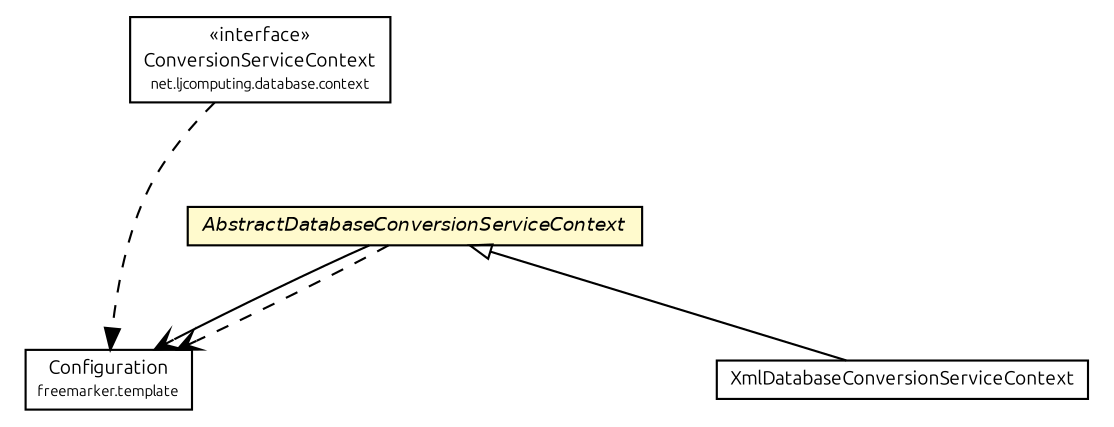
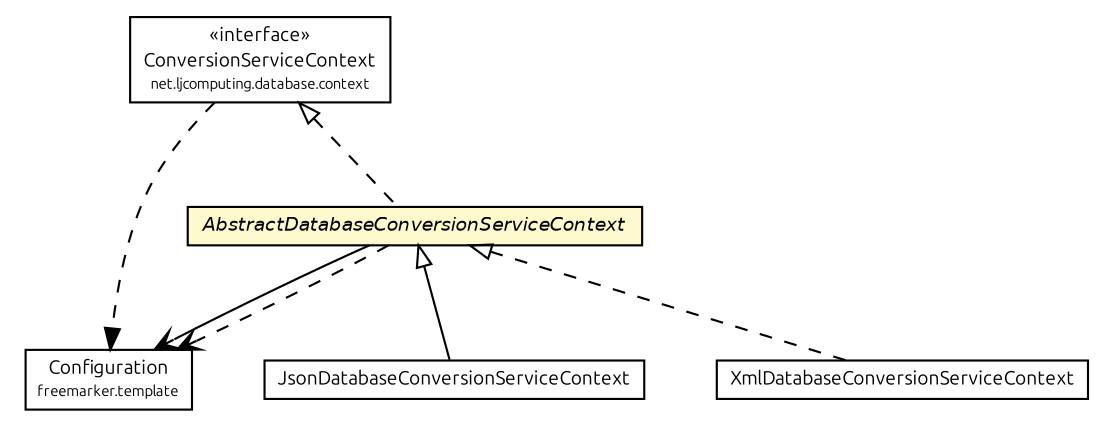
none -> (355, 162)
(668, 306) -> (668, 306)
none -> (454, 380)
